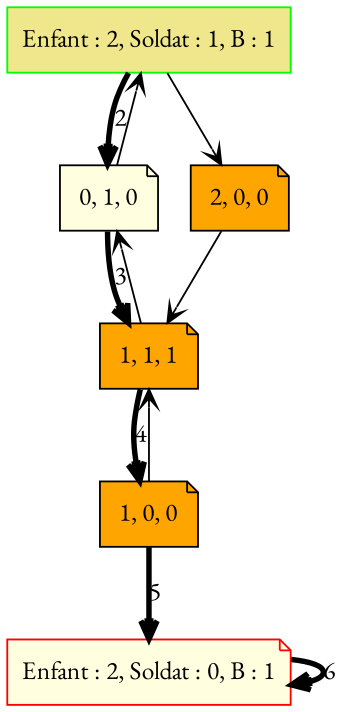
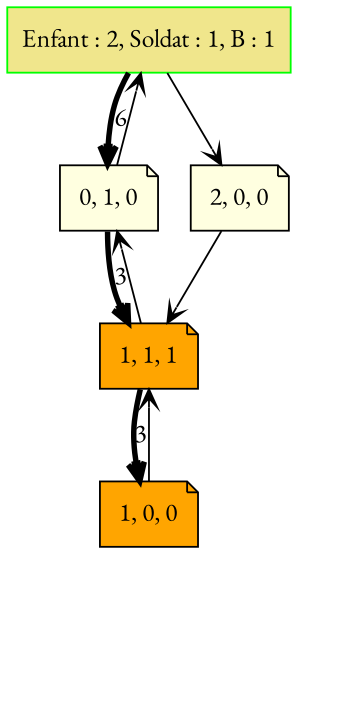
(121, 119) -> (121, 119)
(240, 198) -> (240, 198)
(141, 435) -> (141, 435)
(149, 672) -> none
